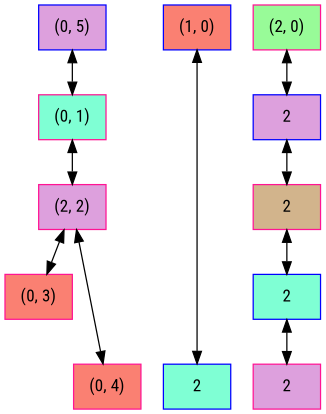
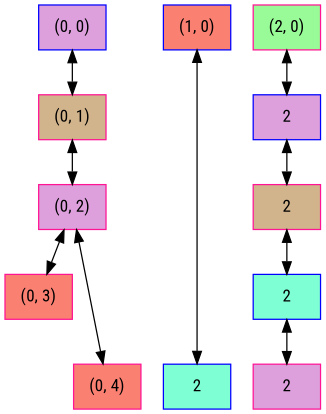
(72, 27) -> (72, 27)
(72, 117) -> (72, 117)
(72, 207) -> (72, 207)
